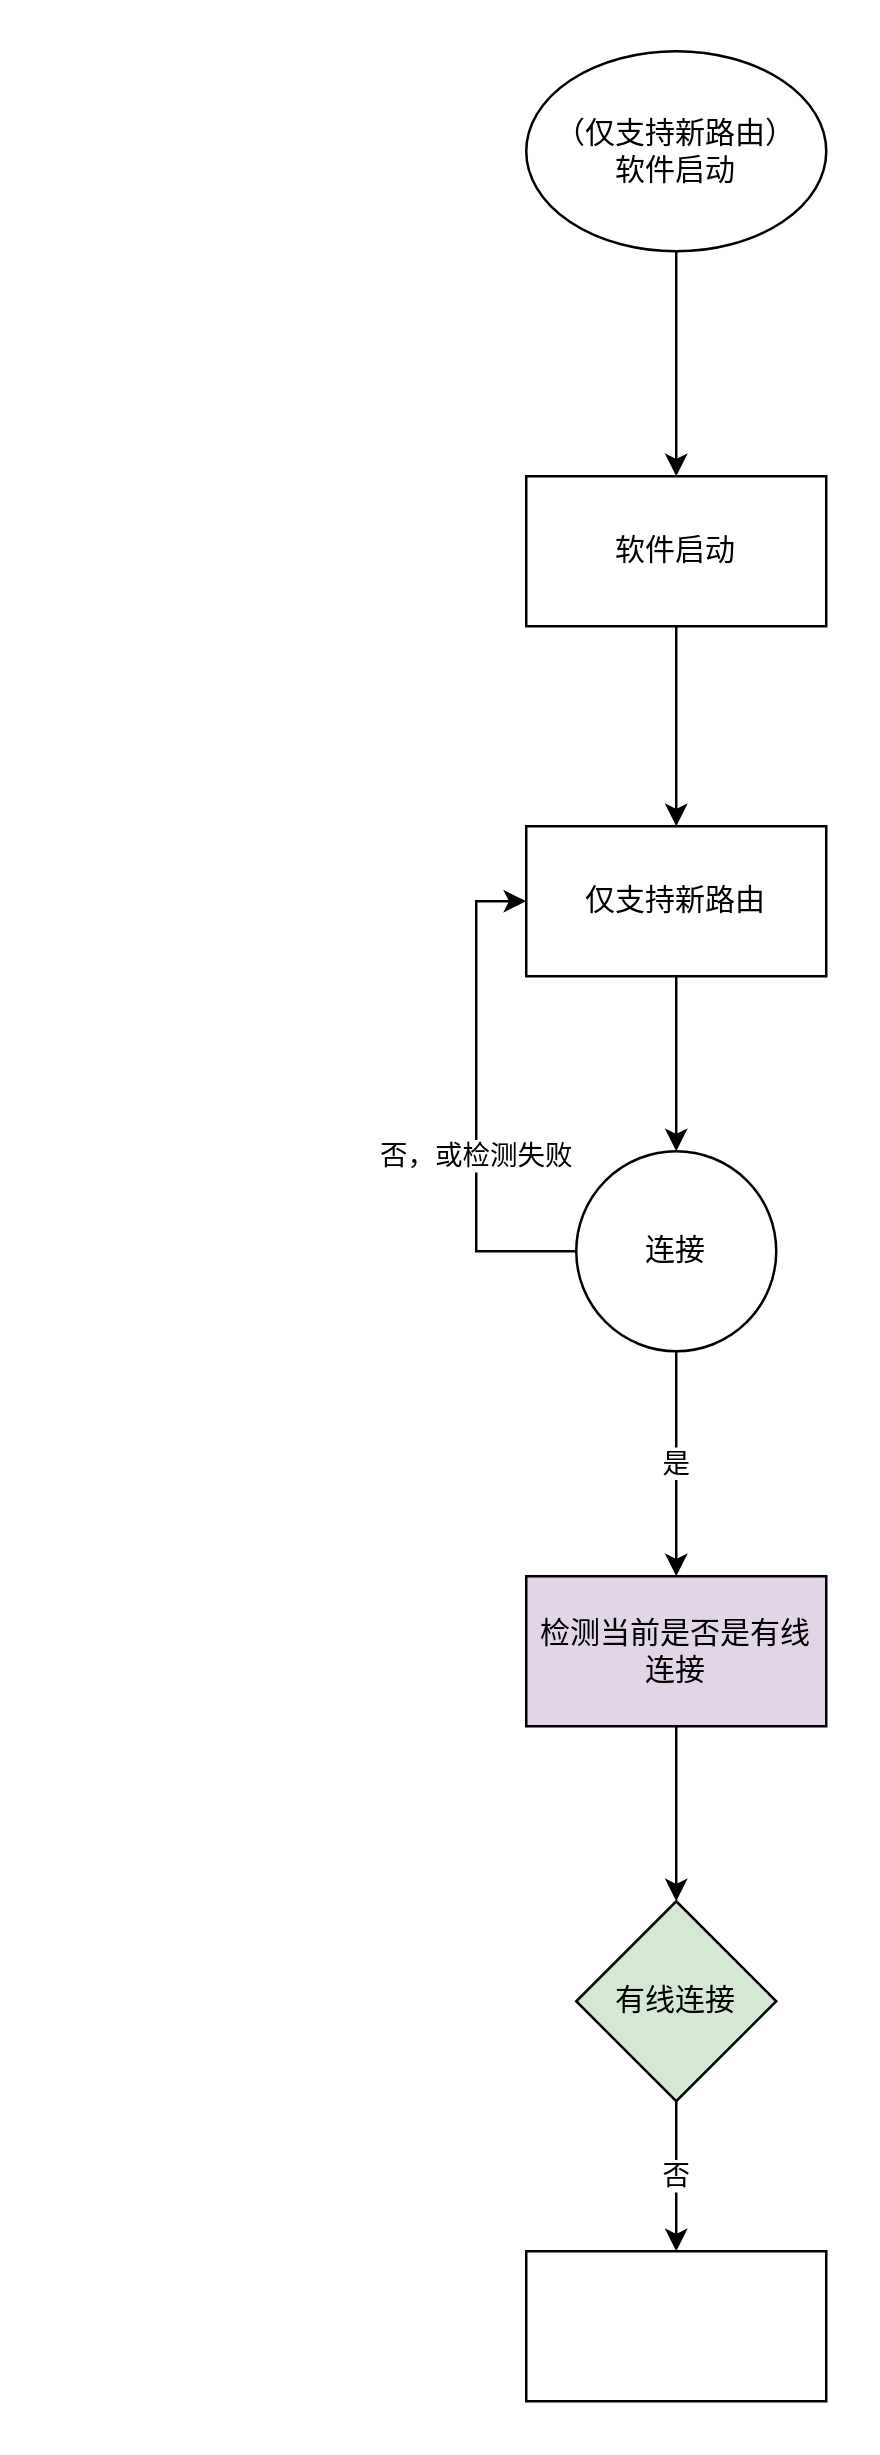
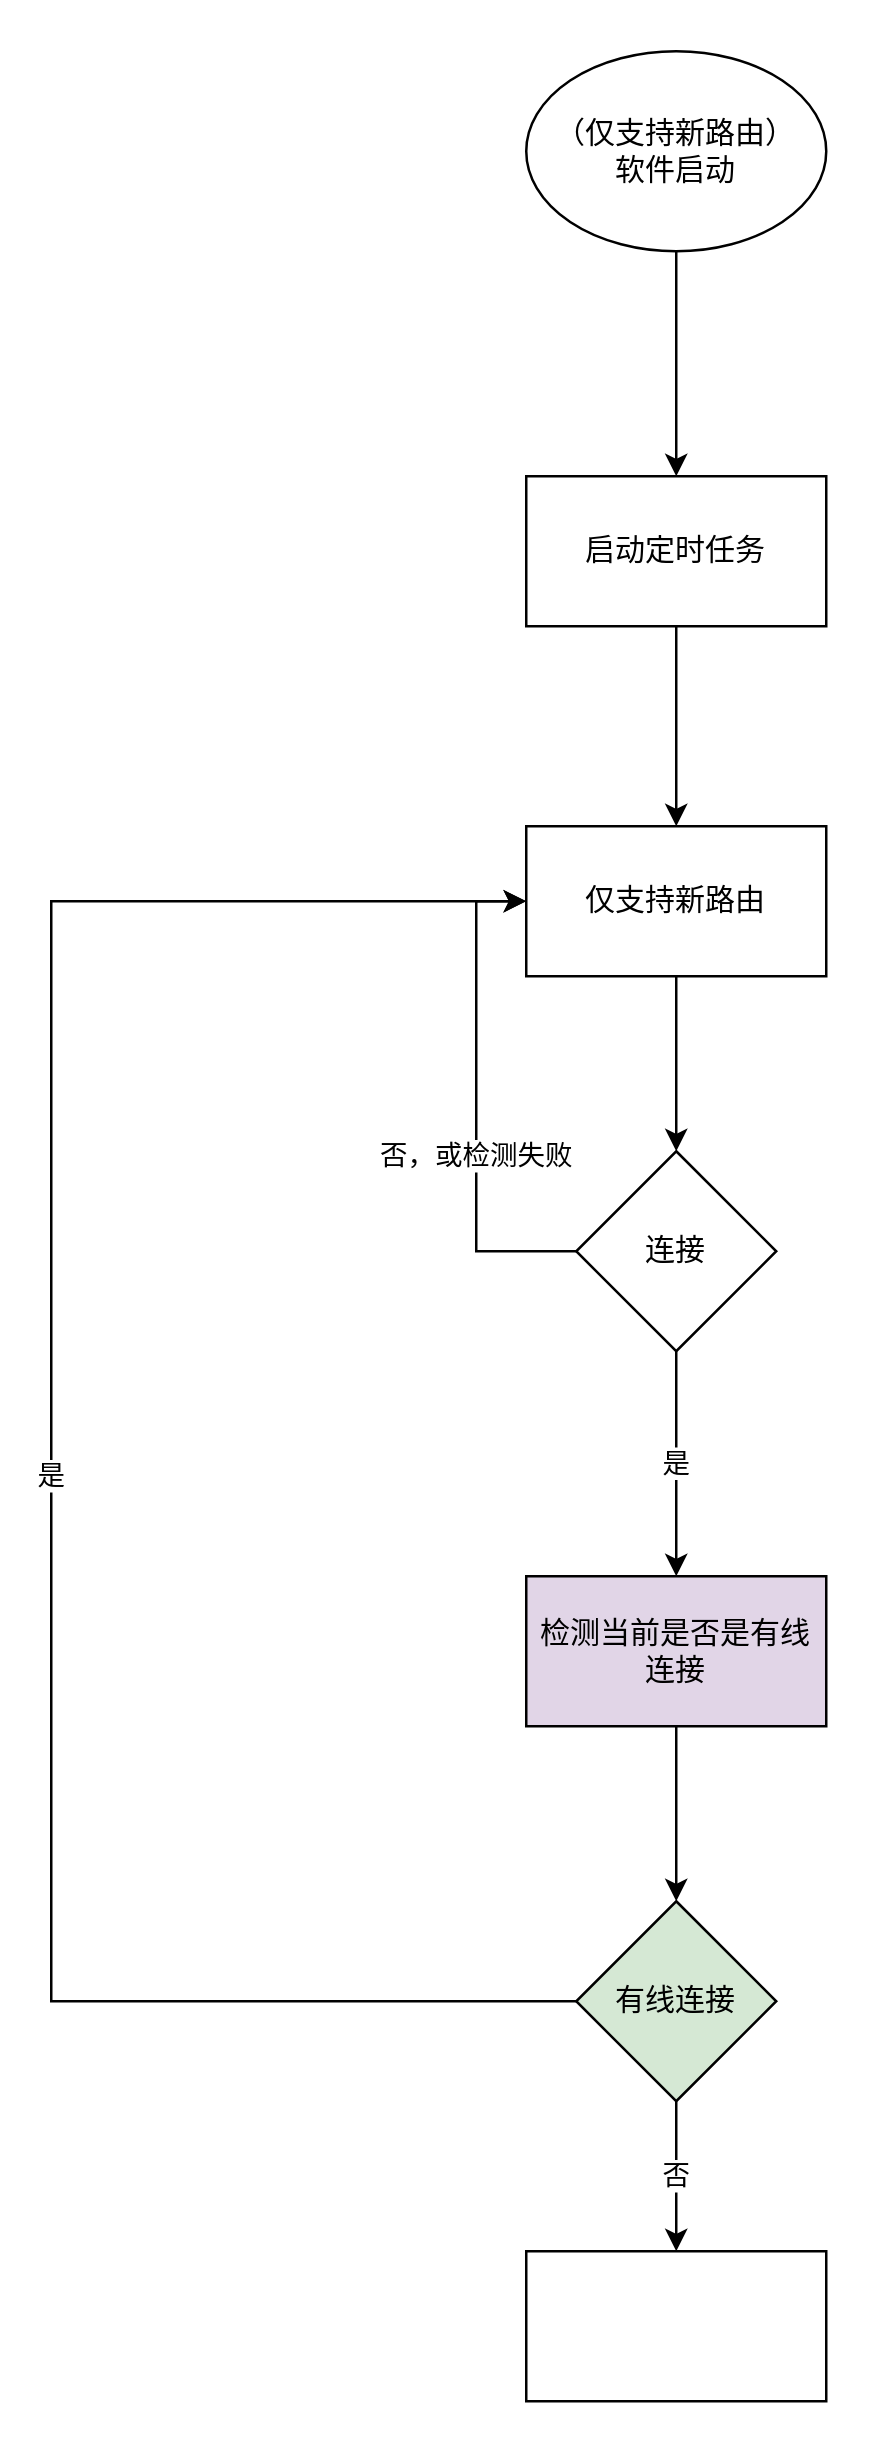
(676, 551) -> (676, 551)
(676, 1251) -> (676, 1251)
none -> (51, 1504)
